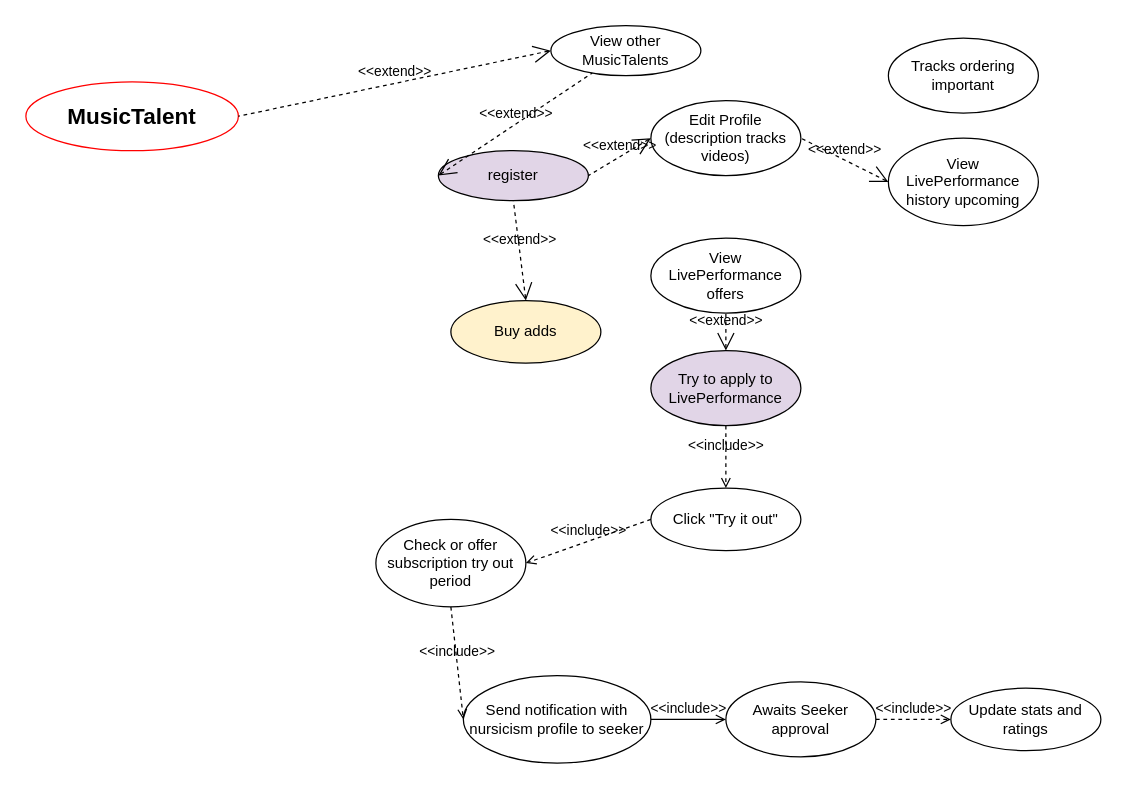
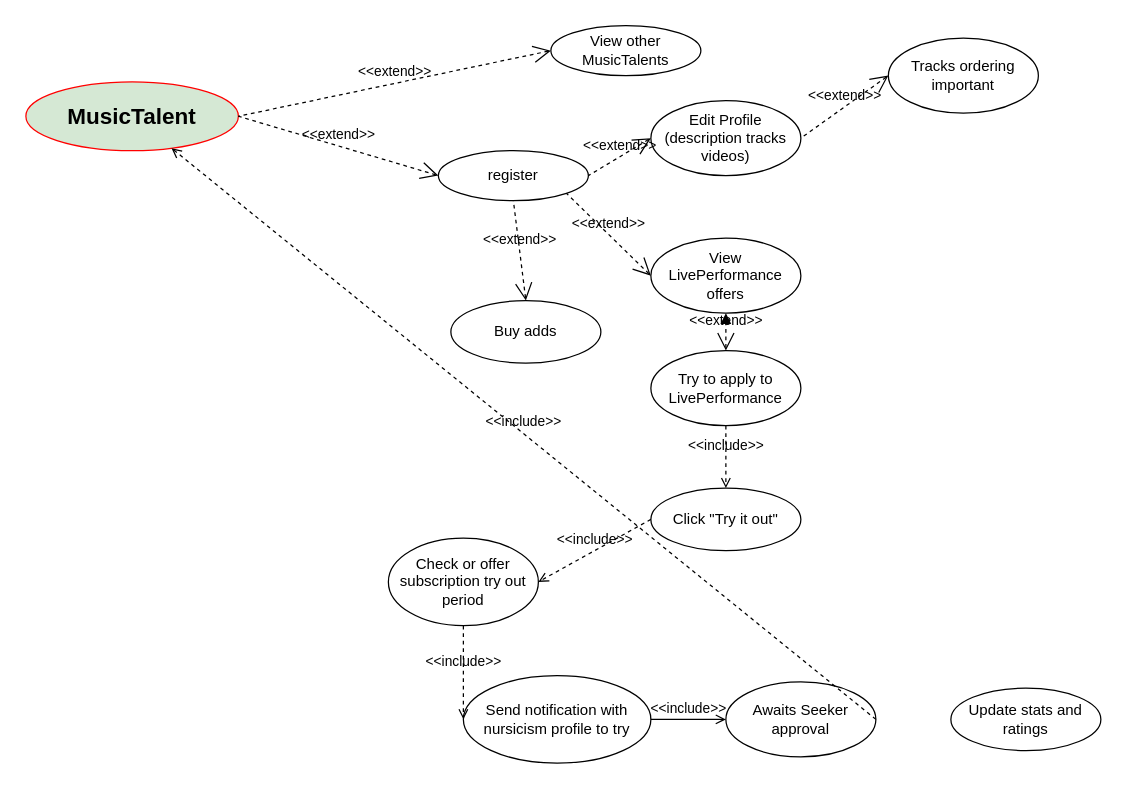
none -> (845, 107)
(132, 116) -> (132, 116)
(516, 124) -> (337, 146)
(844, 160) -> none
(513, 176) -> (513, 176)
(963, 182) -> none
none -> (608, 234)
(726, 320) -> (726, 324)
(526, 332) -> (526, 332)
(726, 388) -> (726, 388)
(451, 563) -> (463, 582)
(557, 719) -> (557, 719)
(912, 719) -> (403, 336)
